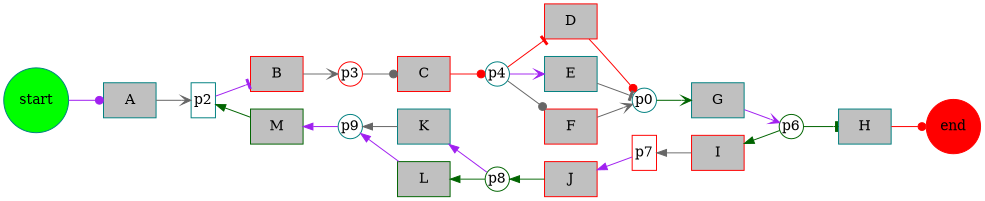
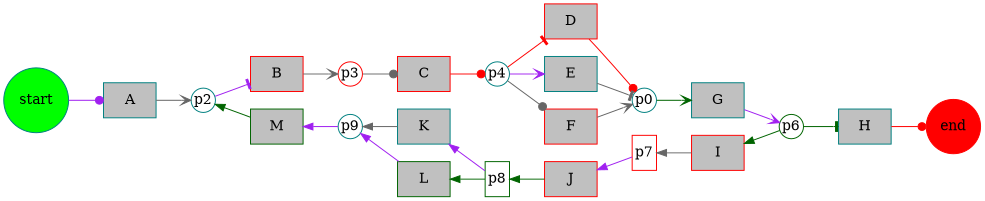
(203, 100) -> (203, 100)
(497, 179) -> (497, 179)
